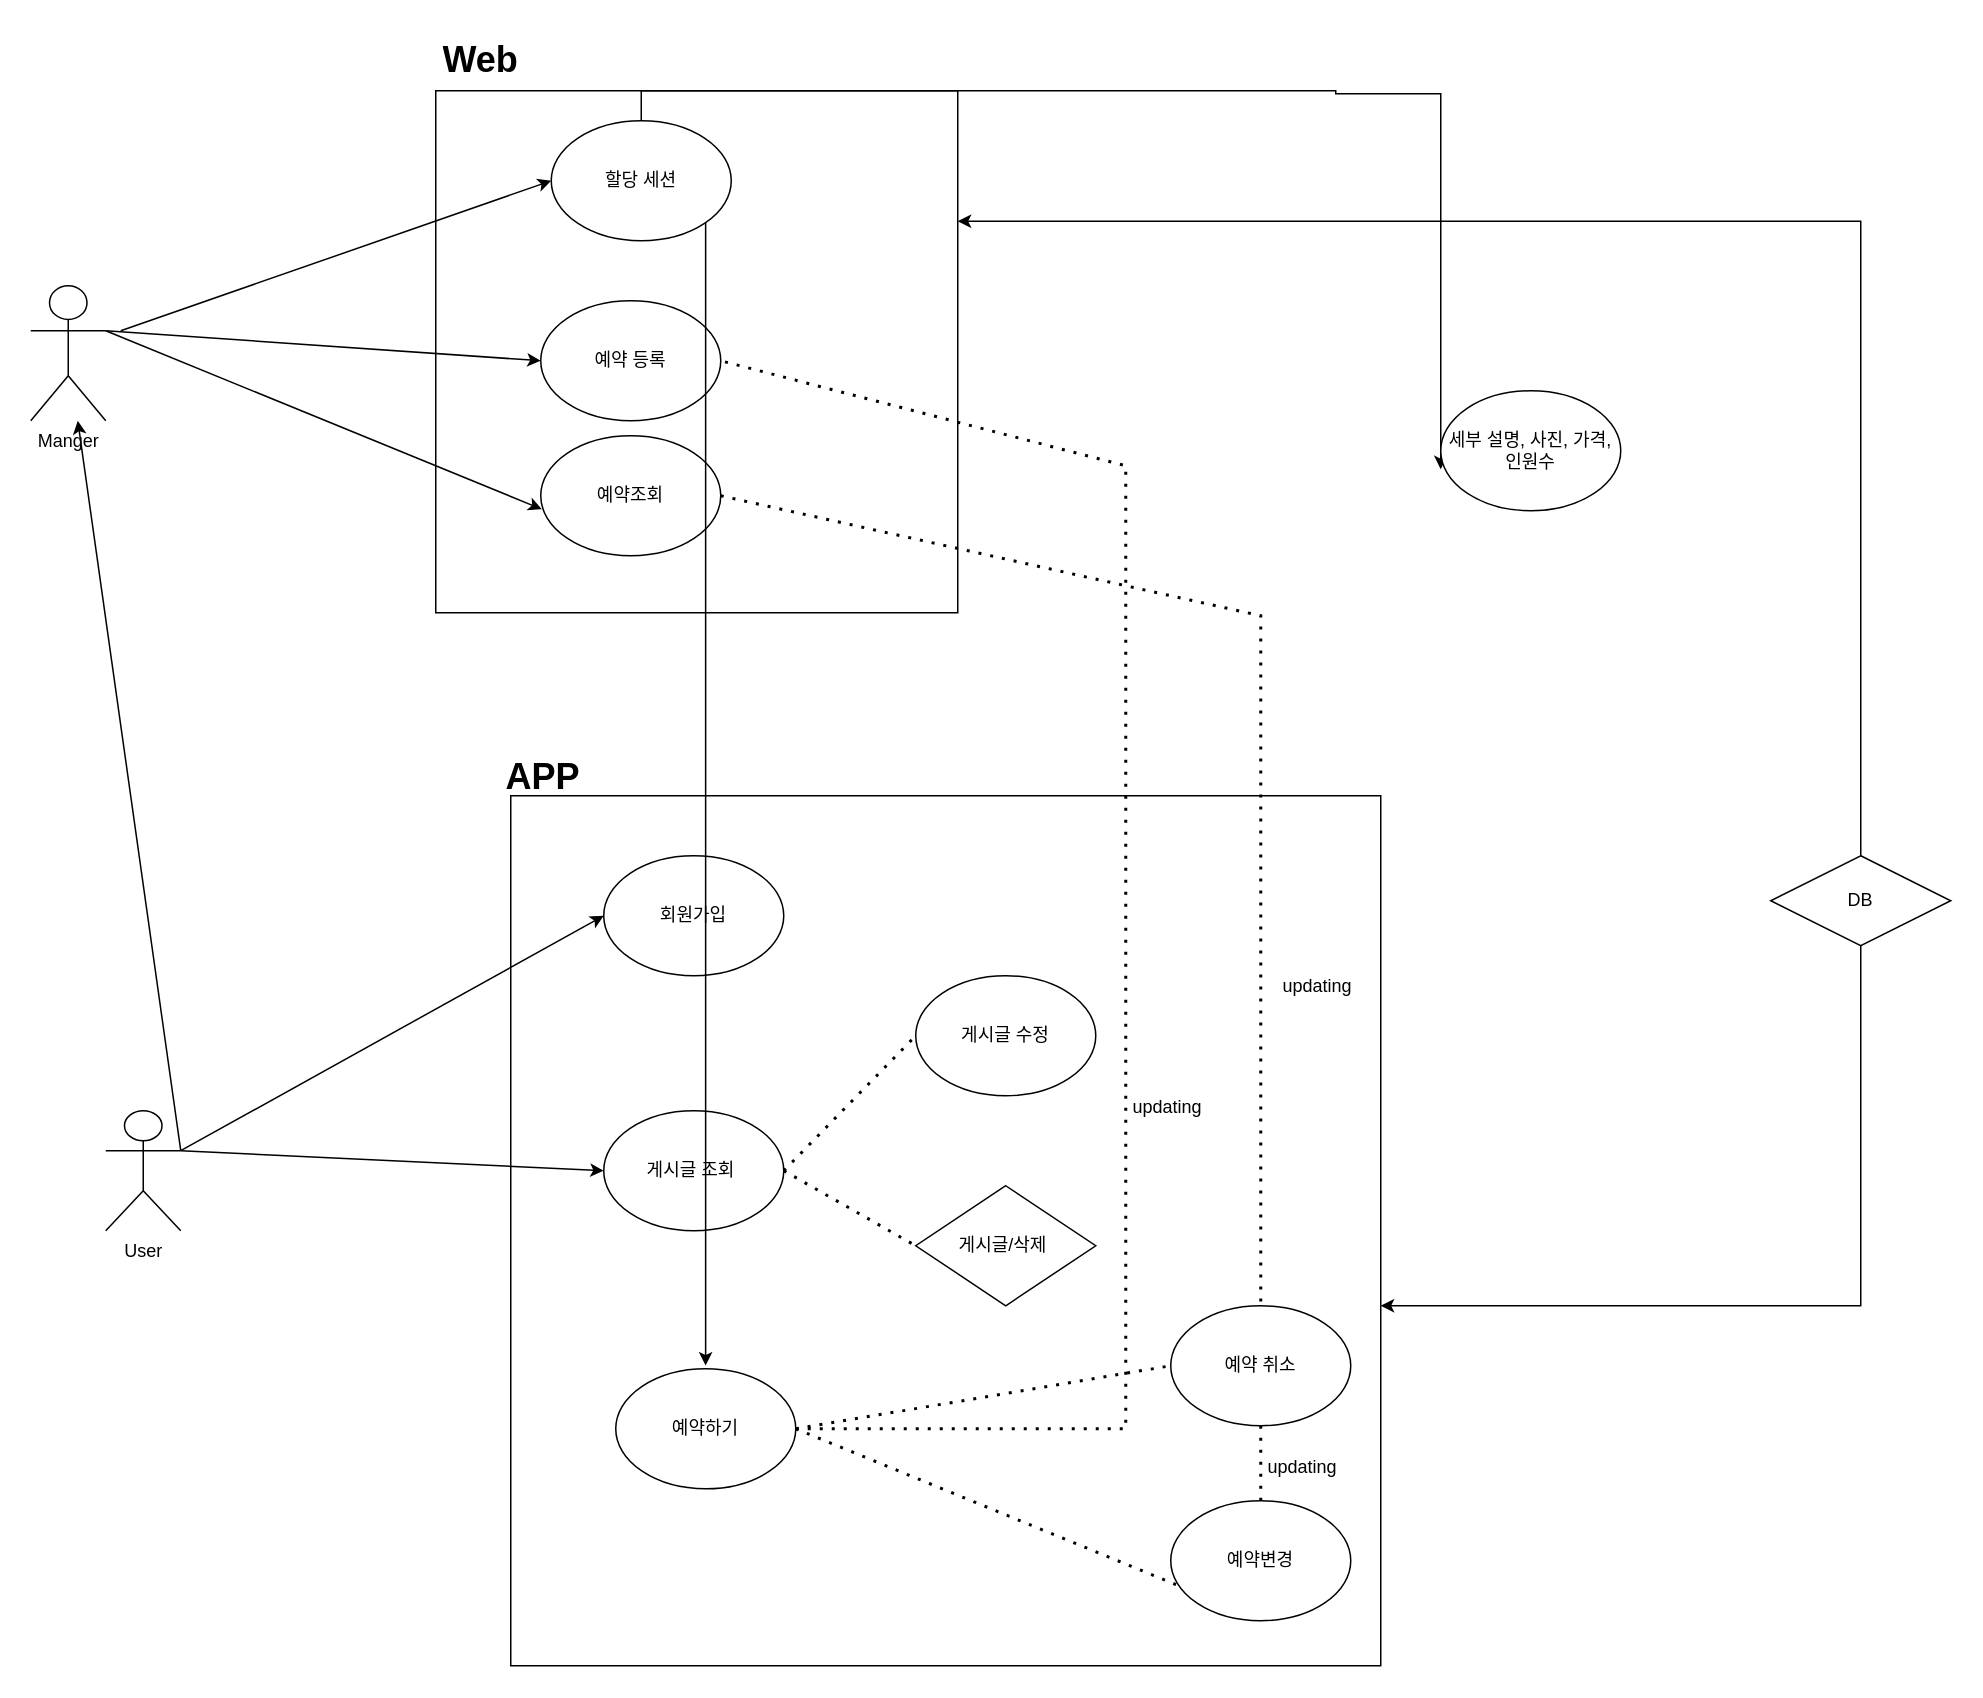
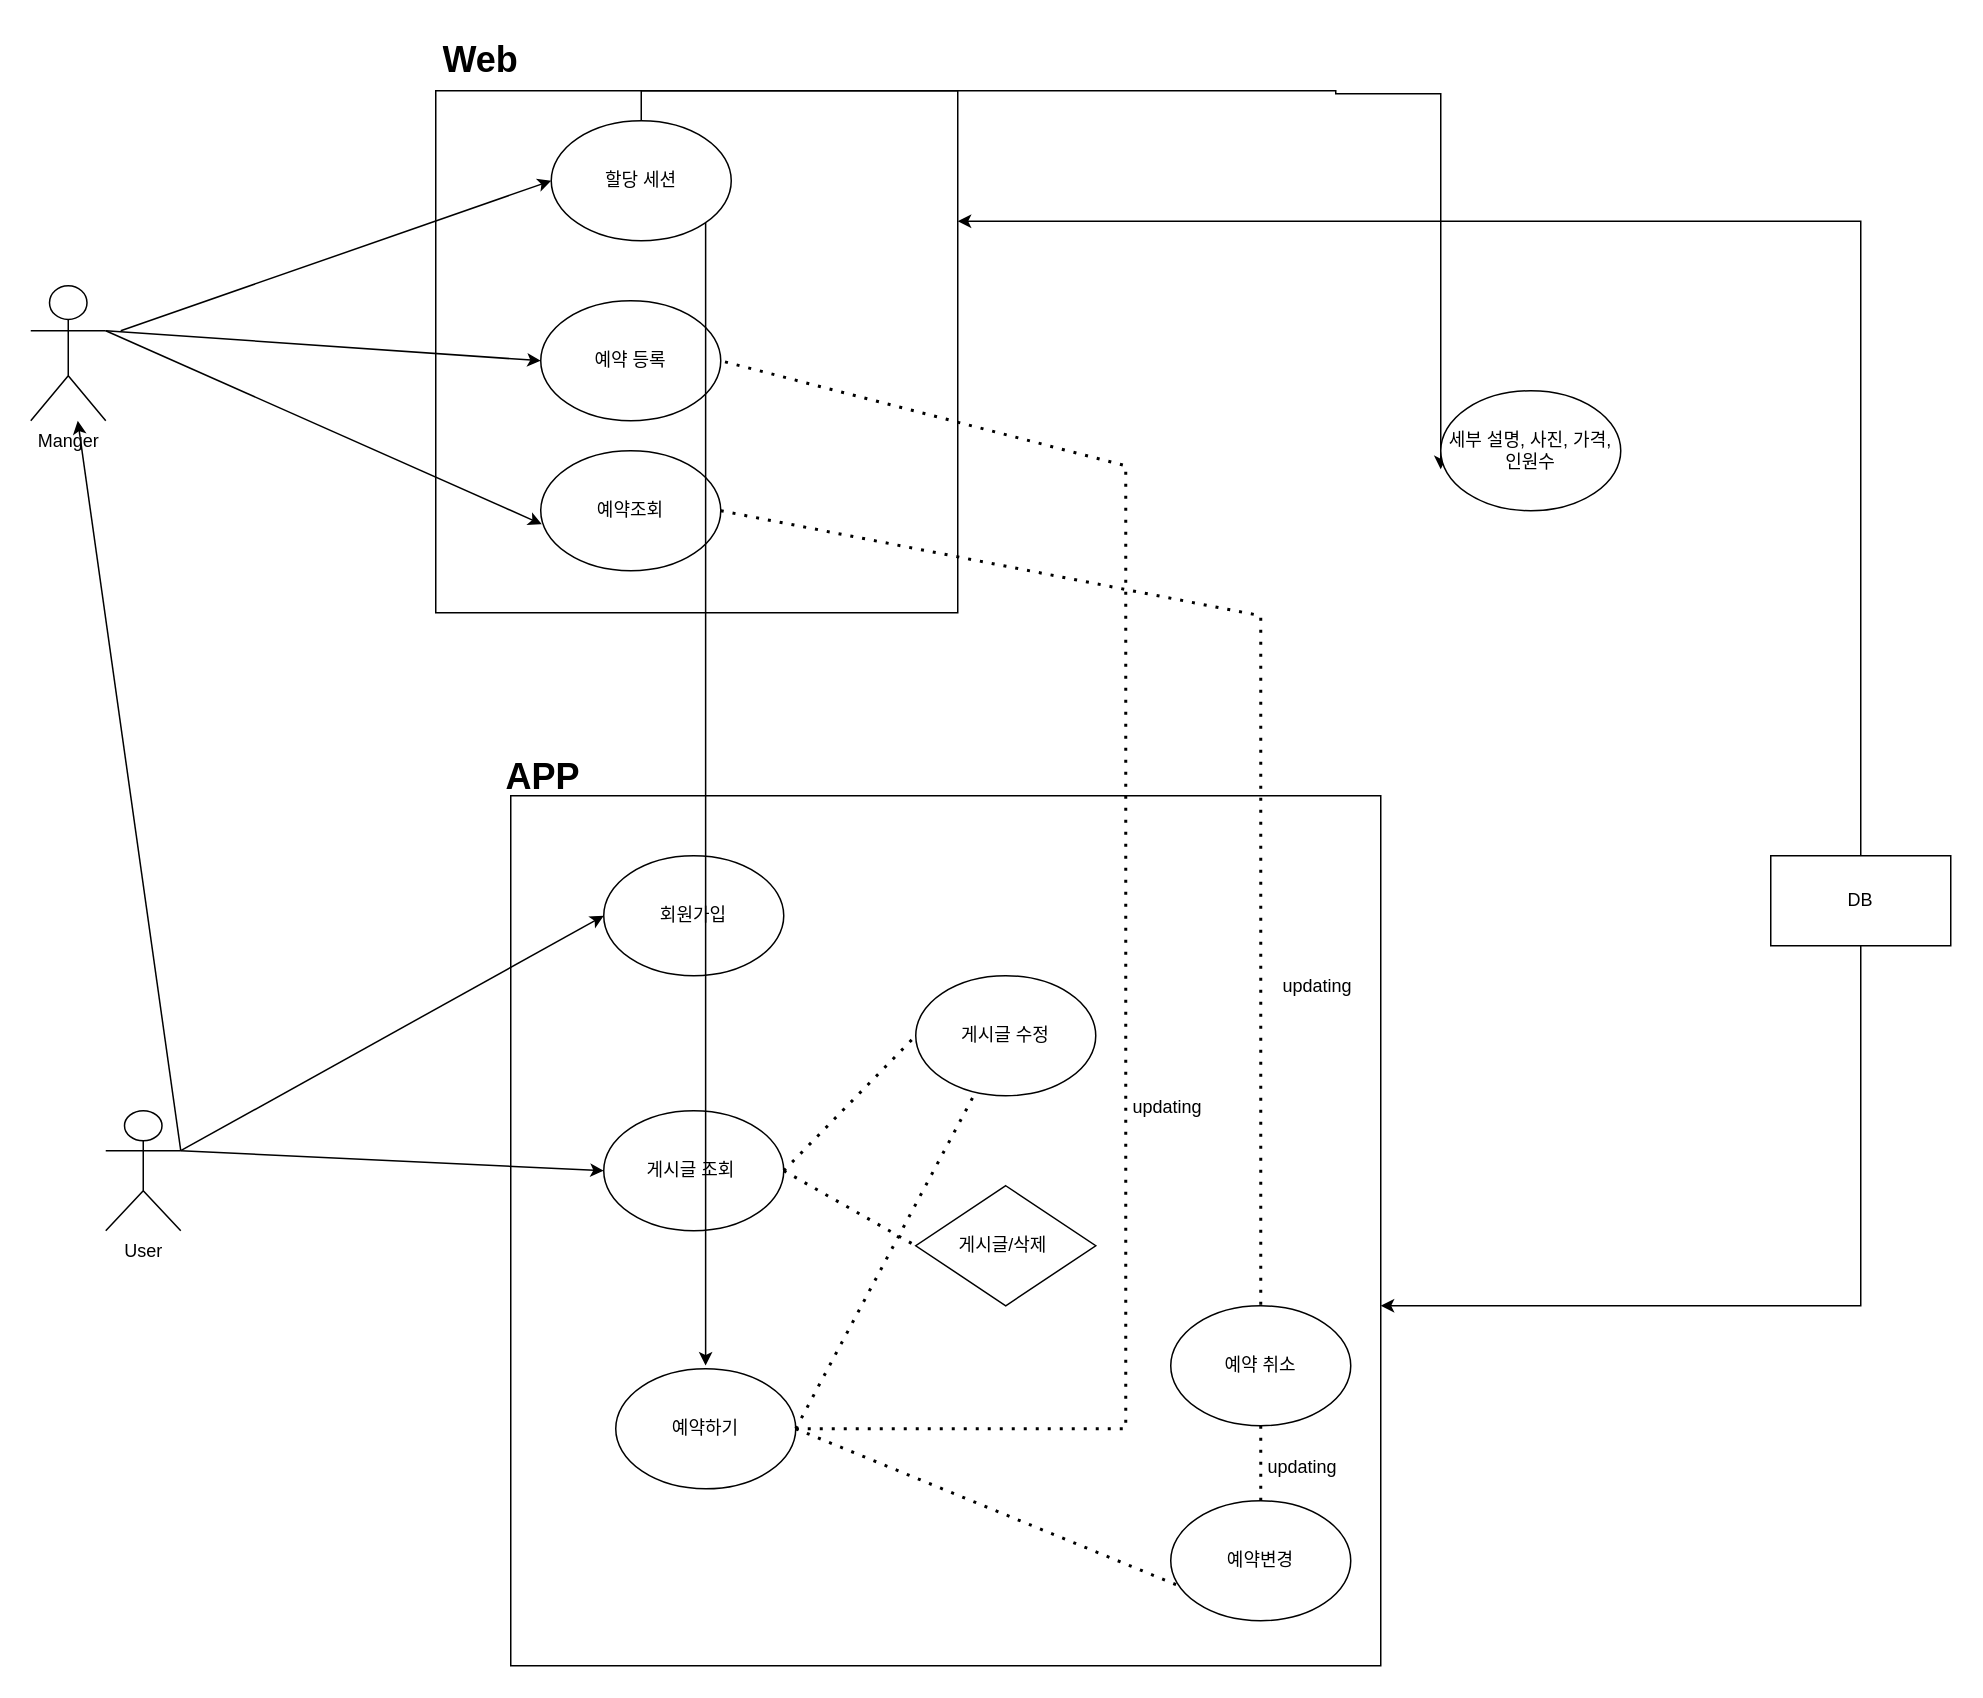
(631, 496) -> (631, 511)
(1861, 901) -> (1861, 901)
(965, 1400) -> (847, 1332)
